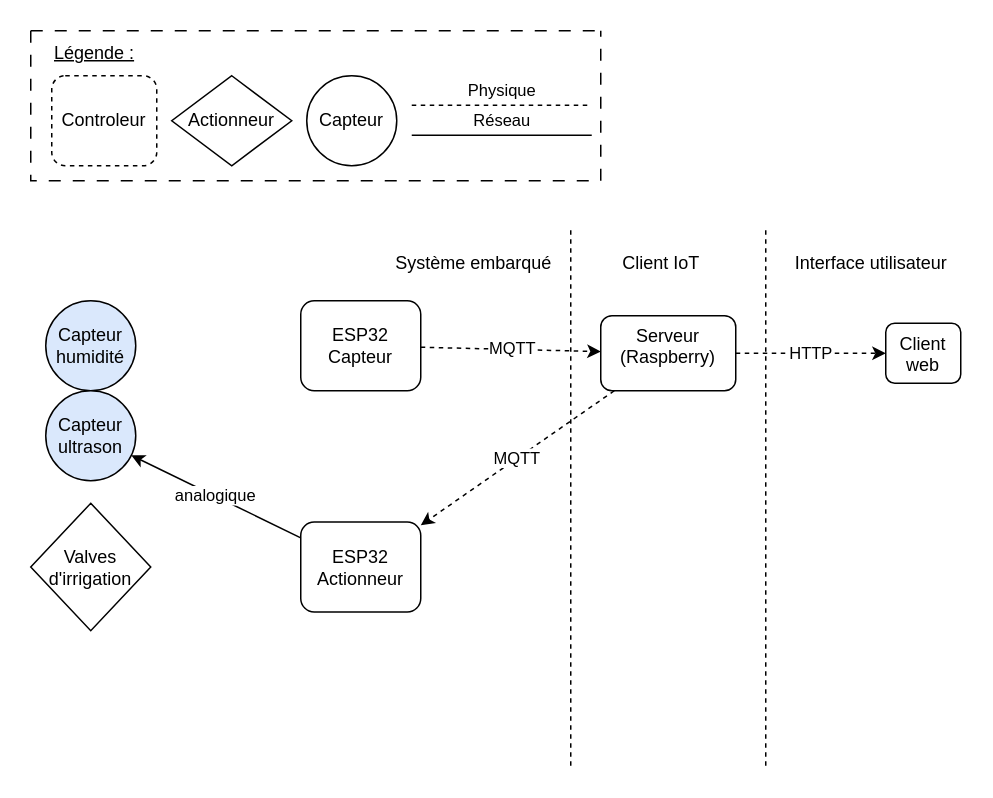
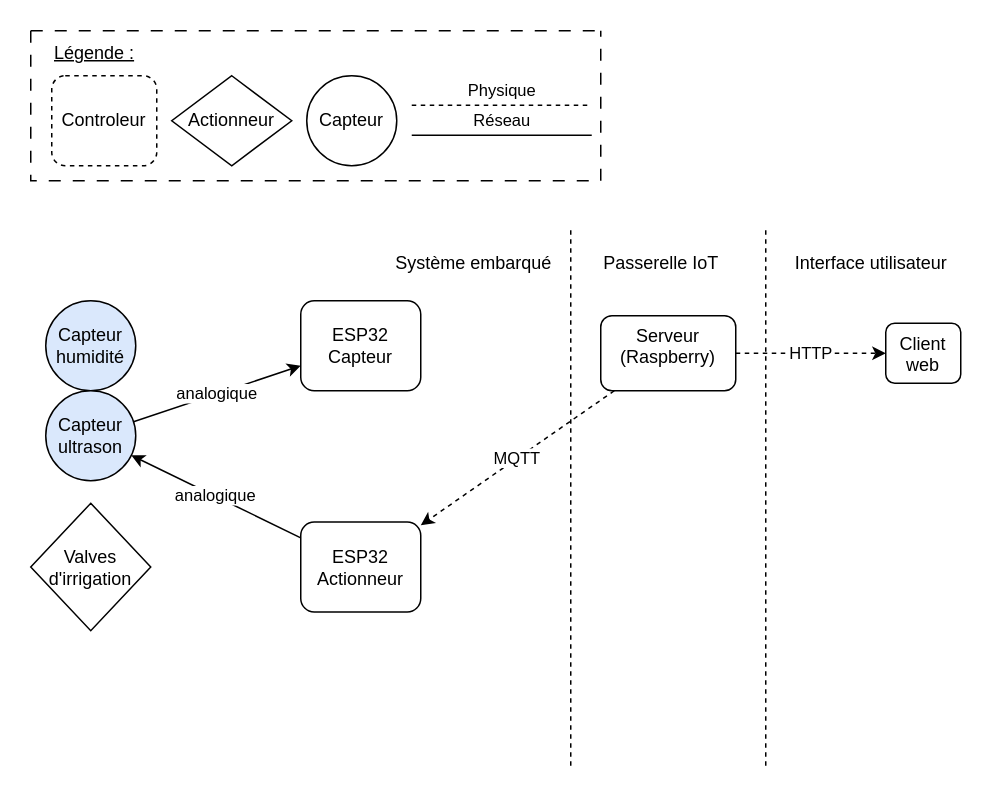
(662, 263) -> (662, 263)
(506, 349) -> none
none -> (160, 413)
